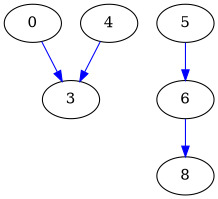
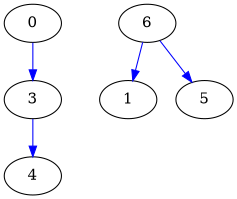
(185, 56) -> (173, 57)
(93, 57) -> (33, 133)
(185, 176) -> (128, 100)
